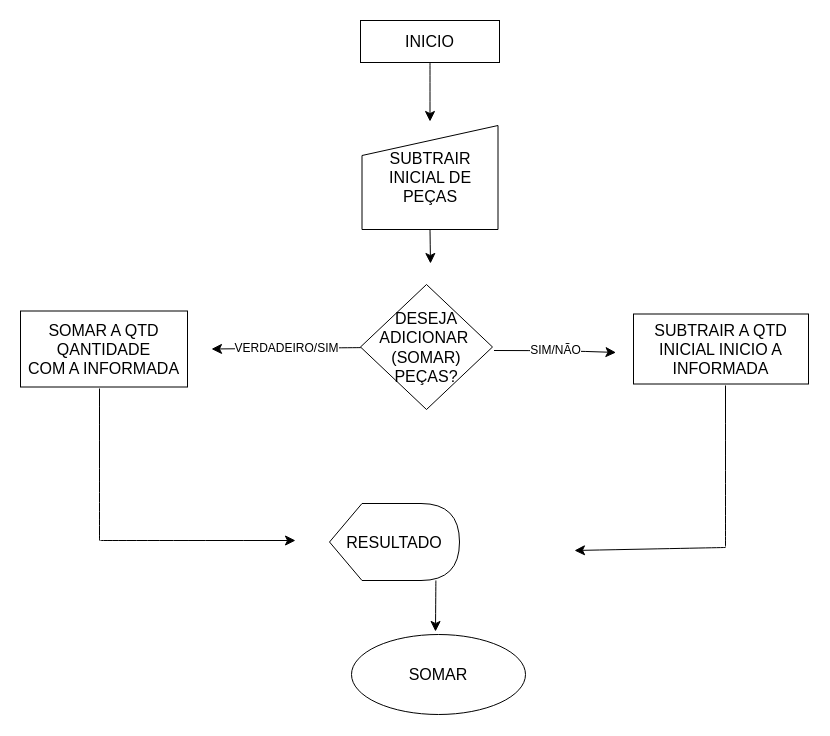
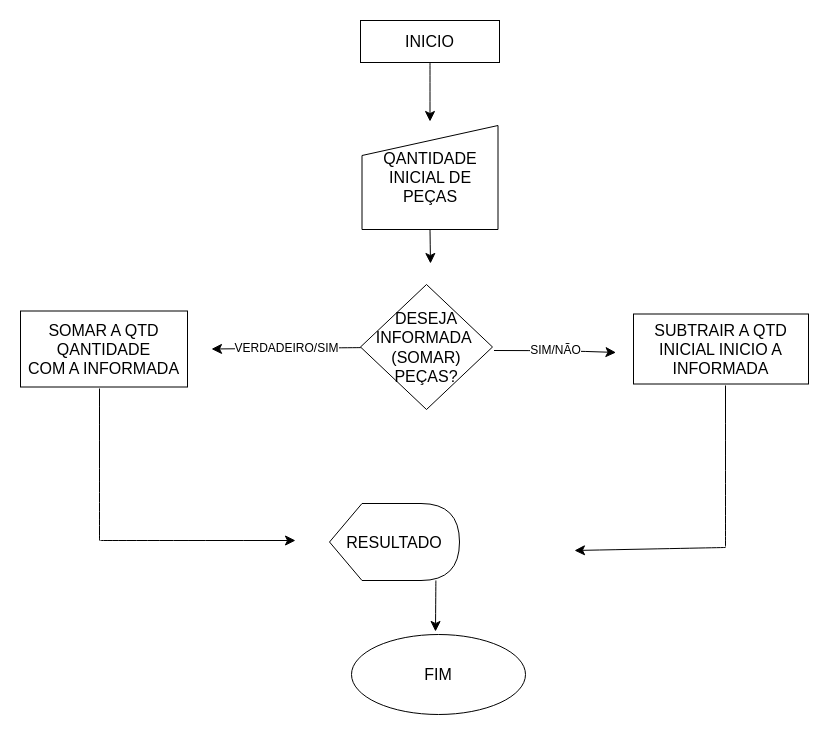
(431, 178) -> (431, 178)
(427, 348) -> (427, 348)
(439, 675) -> (439, 675)
